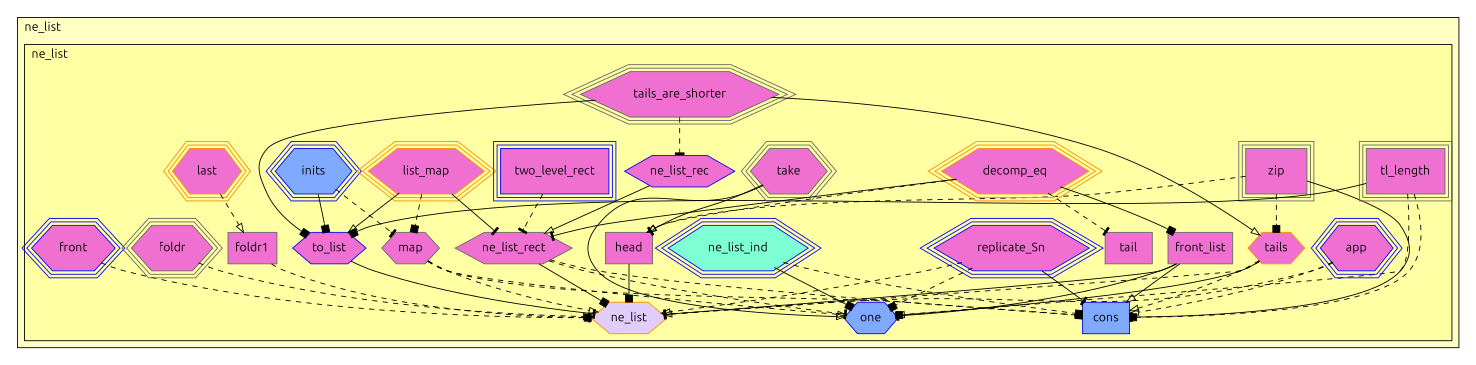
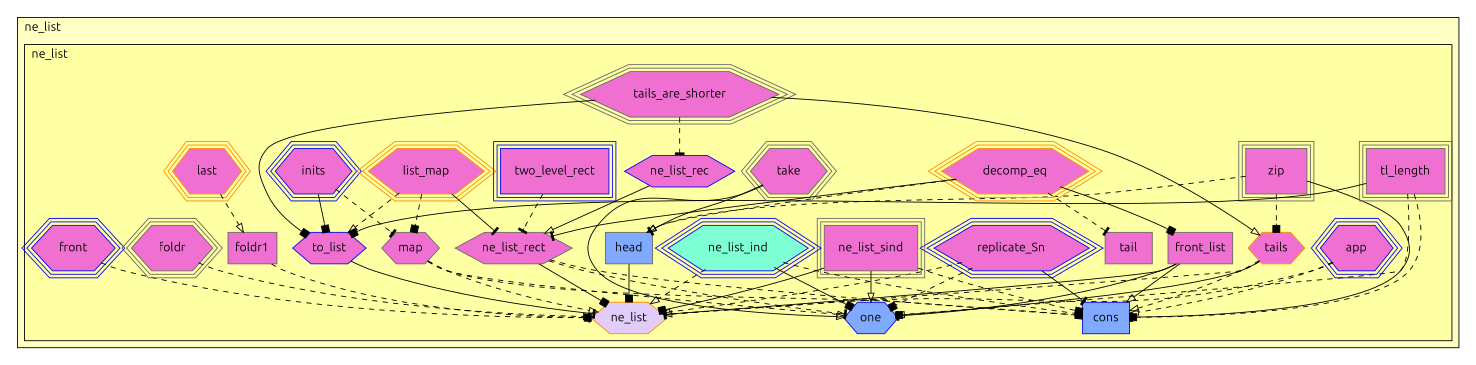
(314, 171) -> (314, 171)
(377, 210) -> (377, 210)
(629, 248) -> (629, 248)
none -> (871, 248)
none -> (692, 278)
